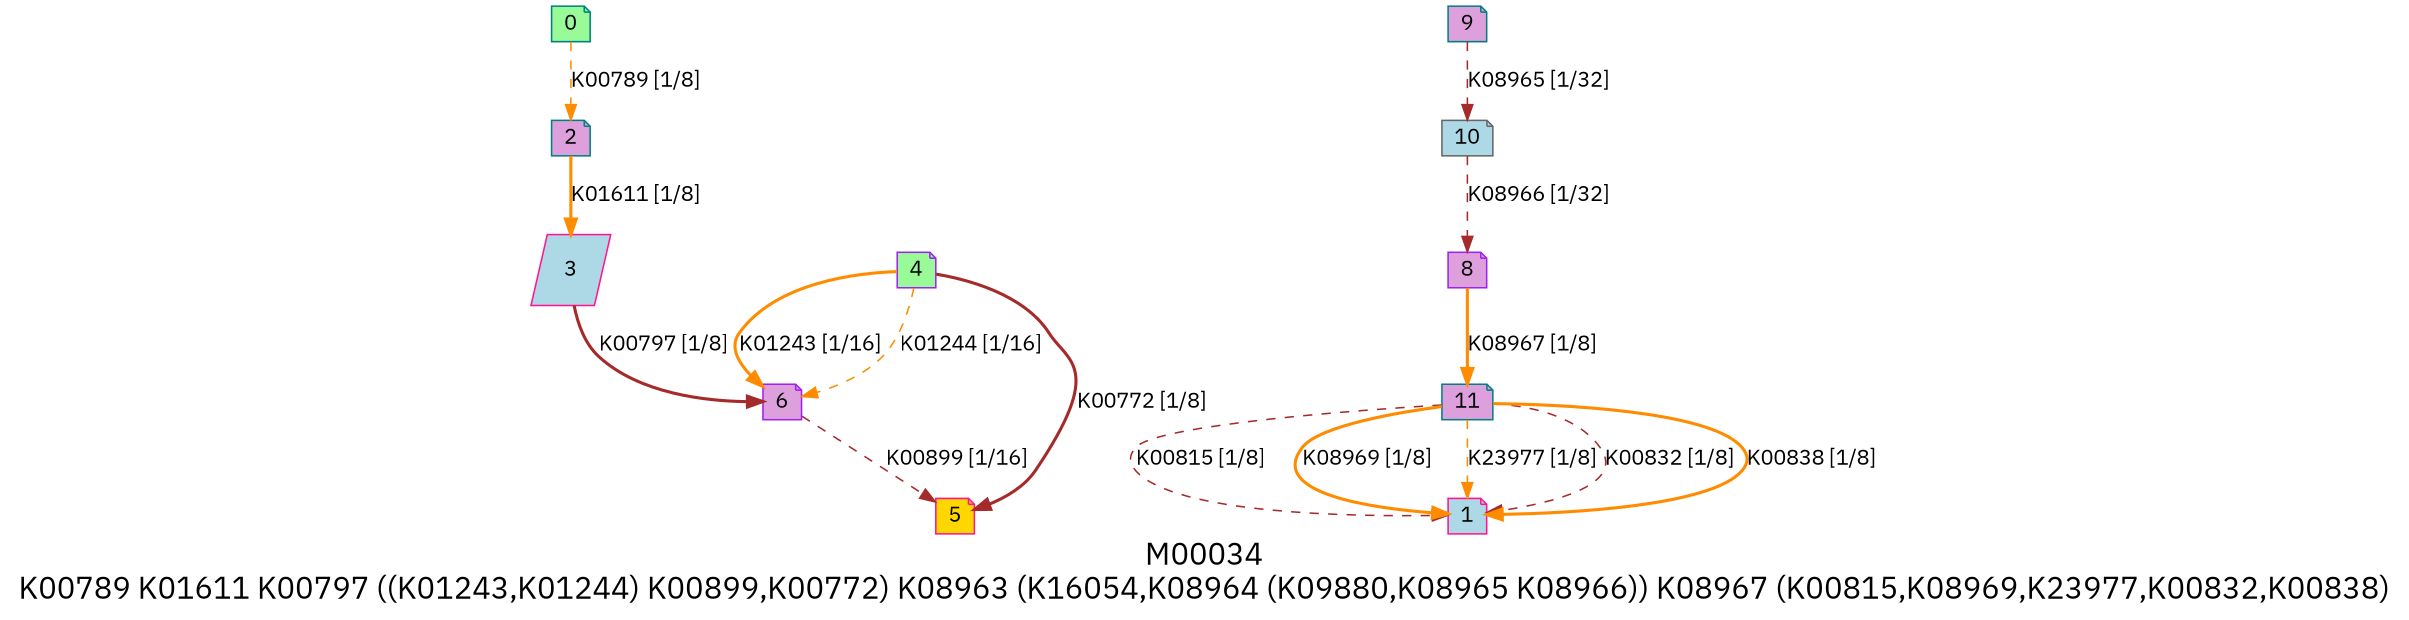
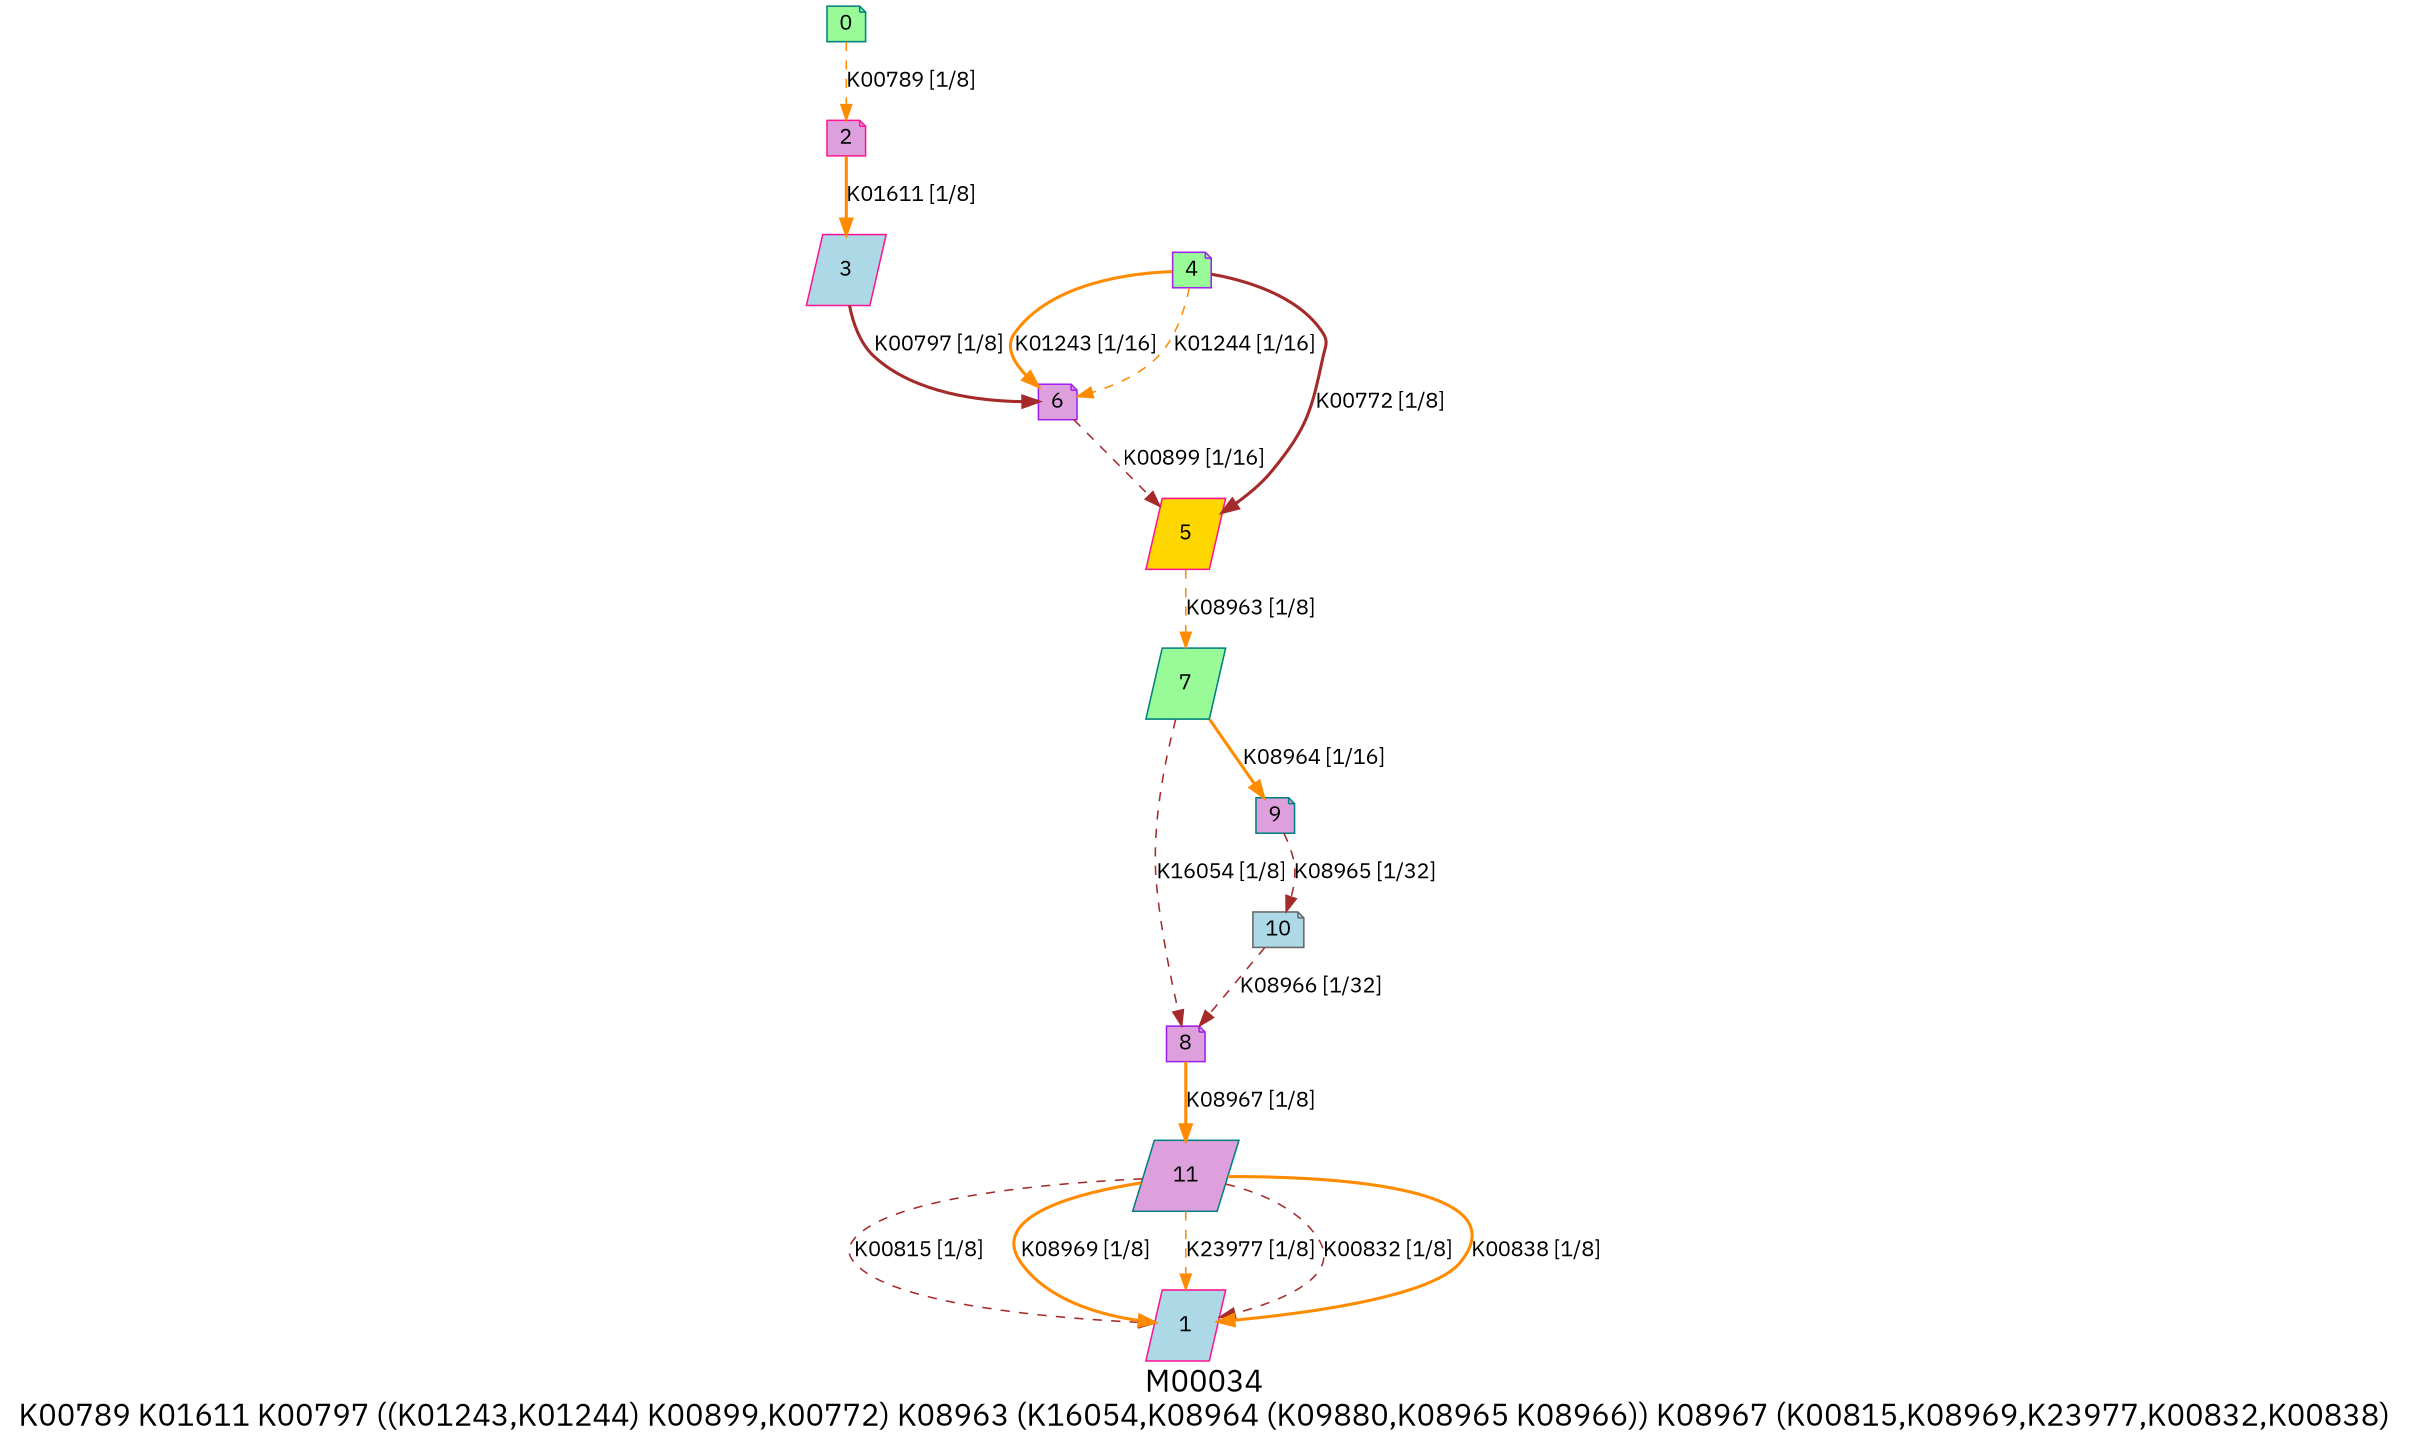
(571, 138) -> (846, 138)
(1467, 402) -> (1186, 1176)
(955, 516) -> (1186, 534)
(1467, 516) -> (1186, 1325)
none -> (1186, 684)
